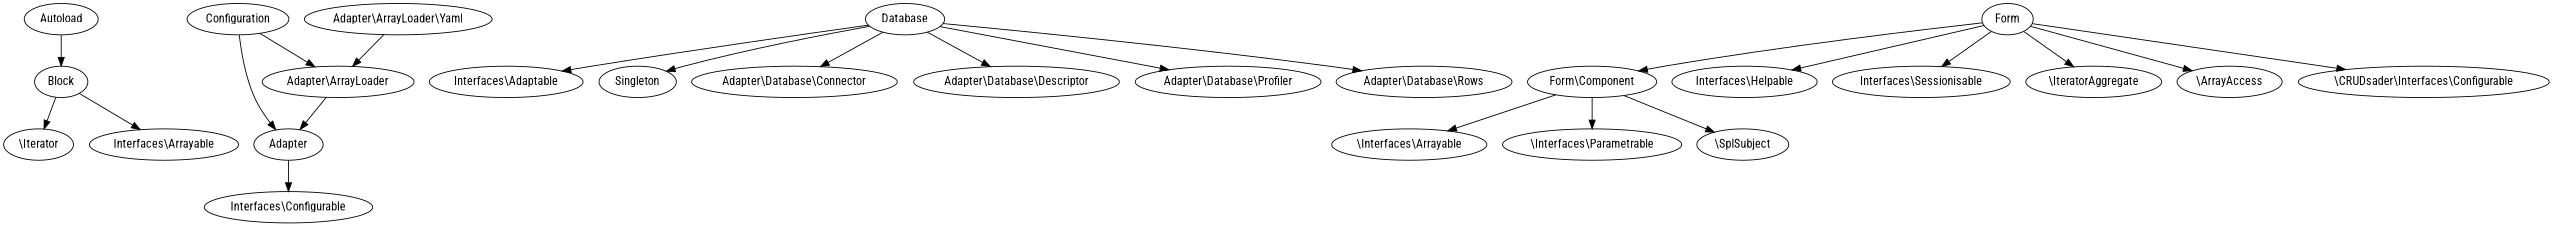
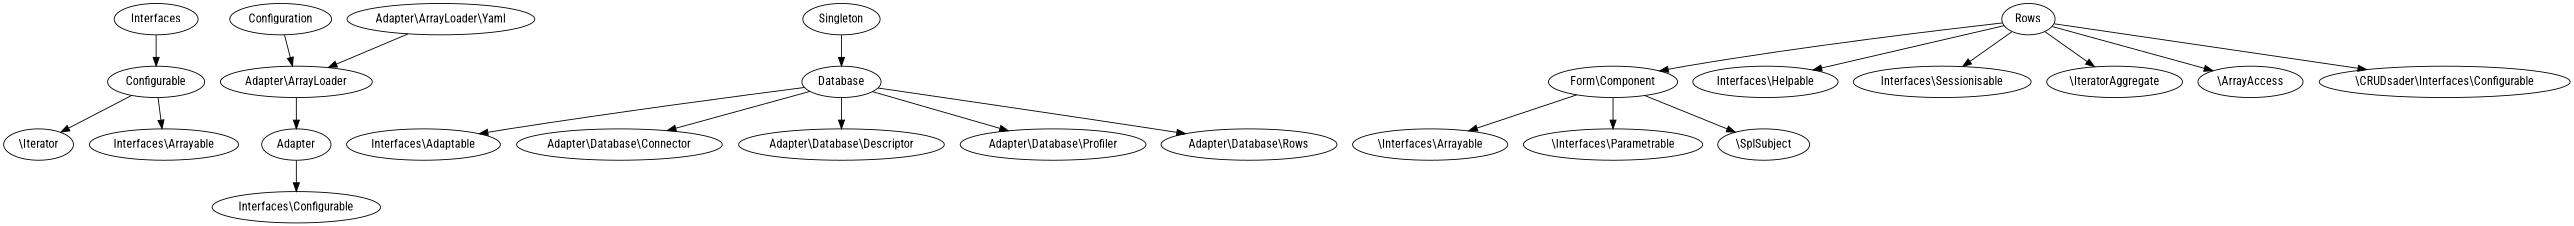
(61, 19) -> (156, 19)
(2008, 19) -> (2028, 19)
(772, 46) -> (841, 46)
(248, 81) -> none
(61, 82) -> (156, 82)
